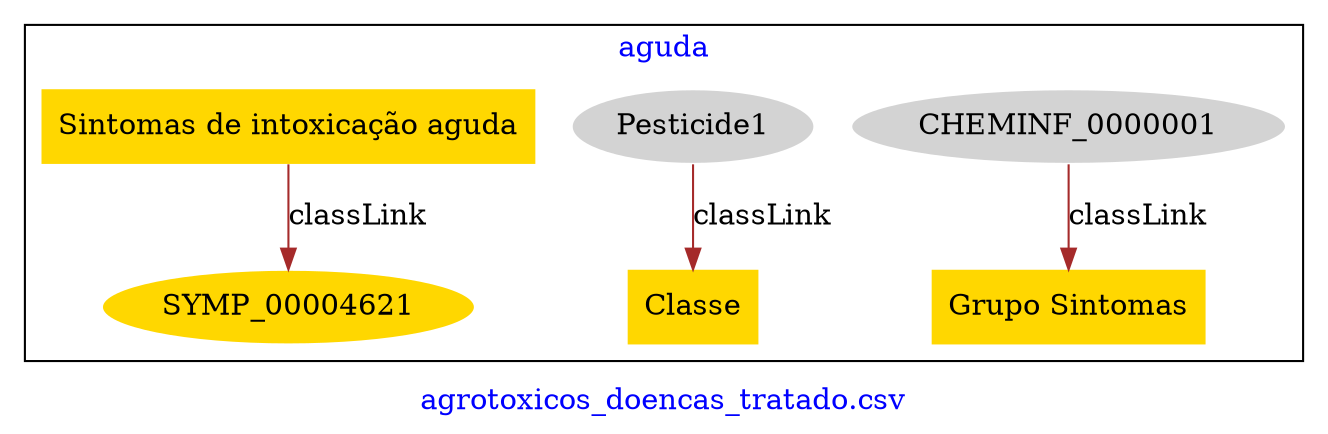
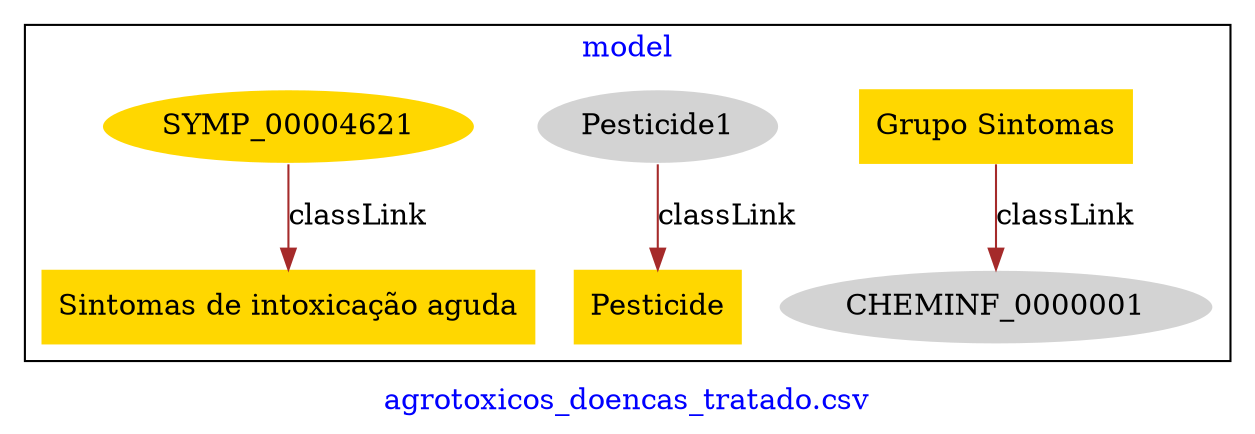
(664, 49) -> (628, 49)
(288, 206) -> (288, 206)
(1069, 206) -> (996, 206)
(693, 307) -> (658, 307)
